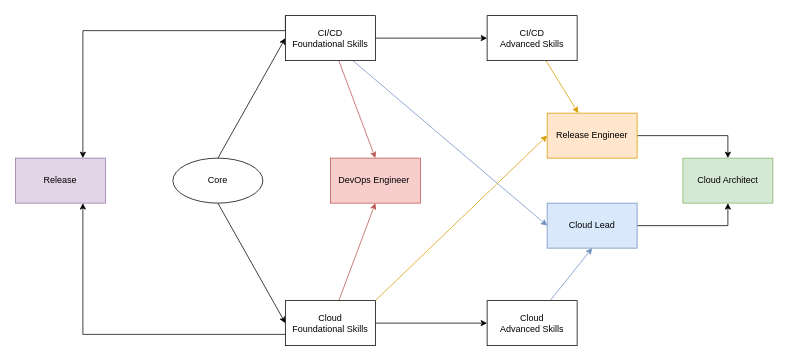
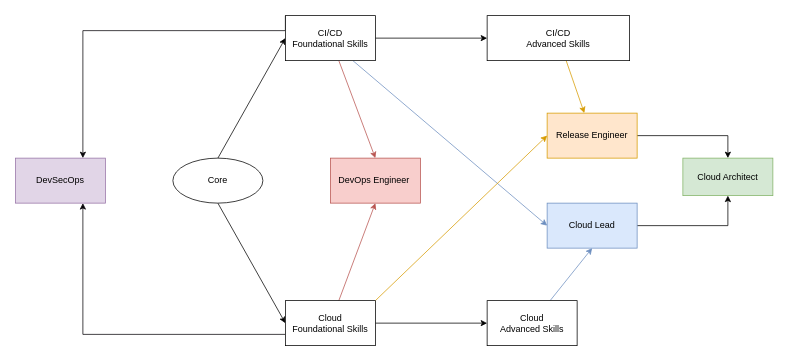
(532, 38) -> (558, 38)
(60, 180) -> (60, 180)
(728, 180) -> (728, 177)
